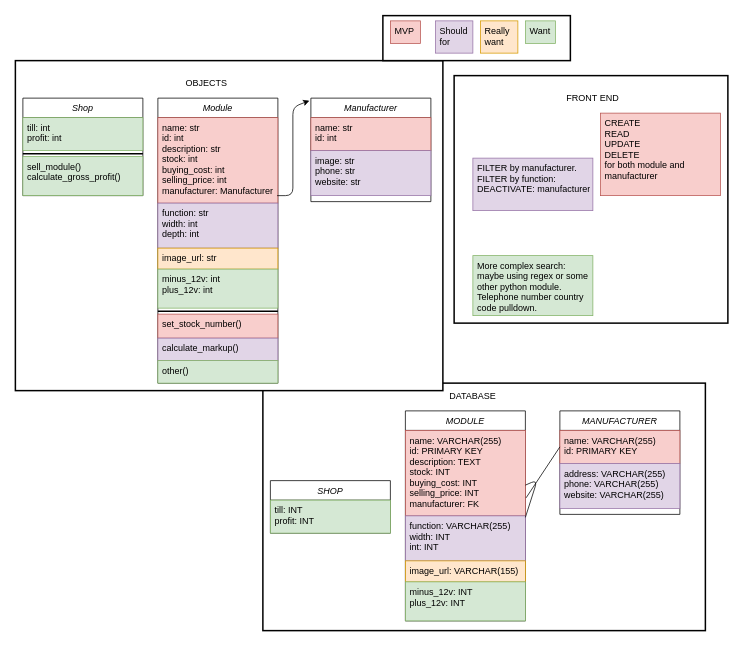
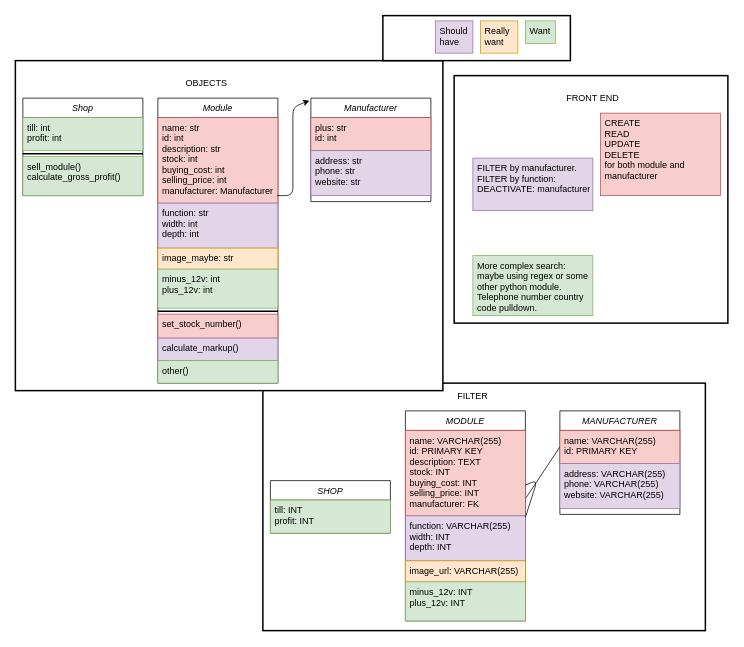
(453, 31) -> (453, 31)
(405, 32) -> none
(335, 128) -> (334, 128)
(337, 161) -> (343, 161)
(193, 258) -> (199, 258)
(473, 396) -> (473, 396)
(461, 526) -> (461, 526)
(463, 571) -> (463, 571)
